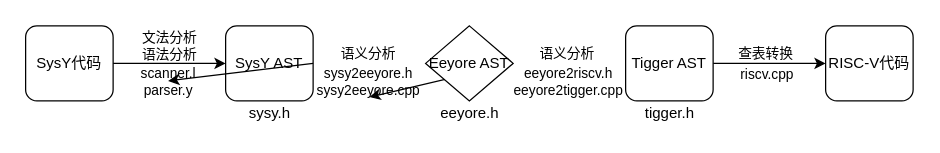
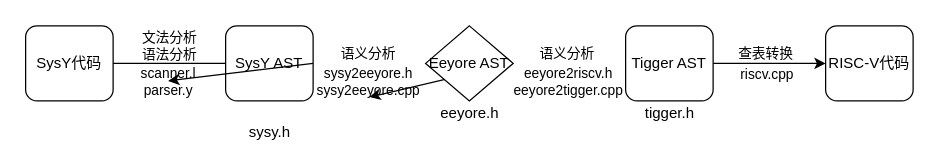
(216, 63) -> (219, 63)
(269, 113) -> (269, 132)
